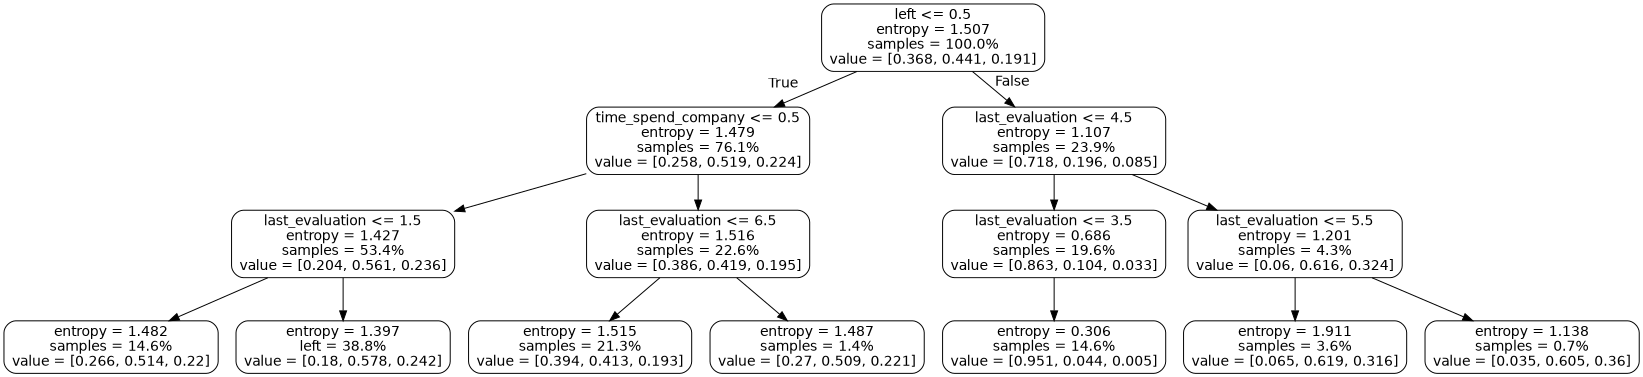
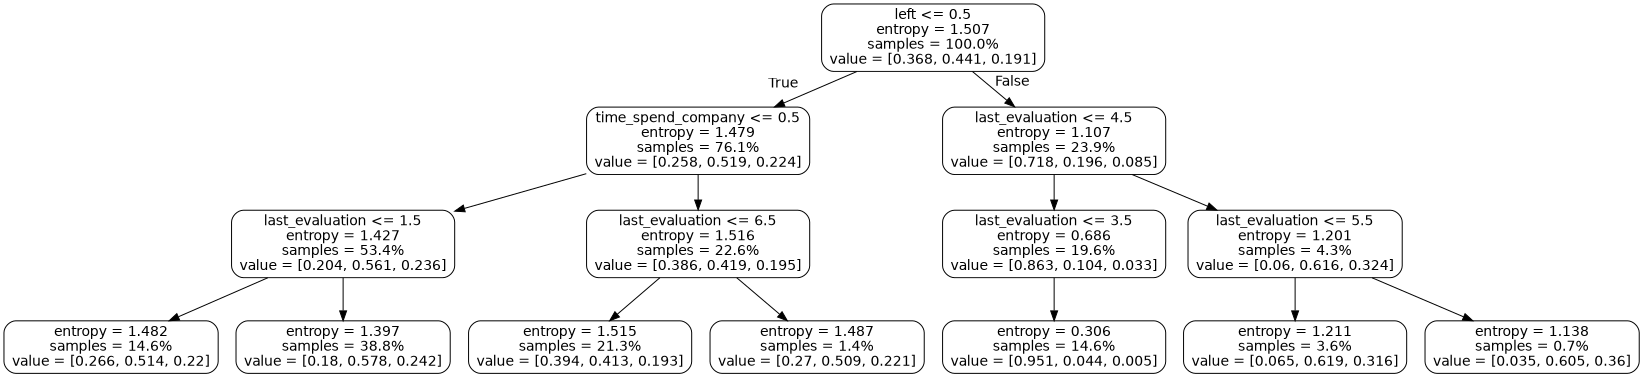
(343, 347) -> (343, 347)
(1295, 347) -> (1295, 347)
